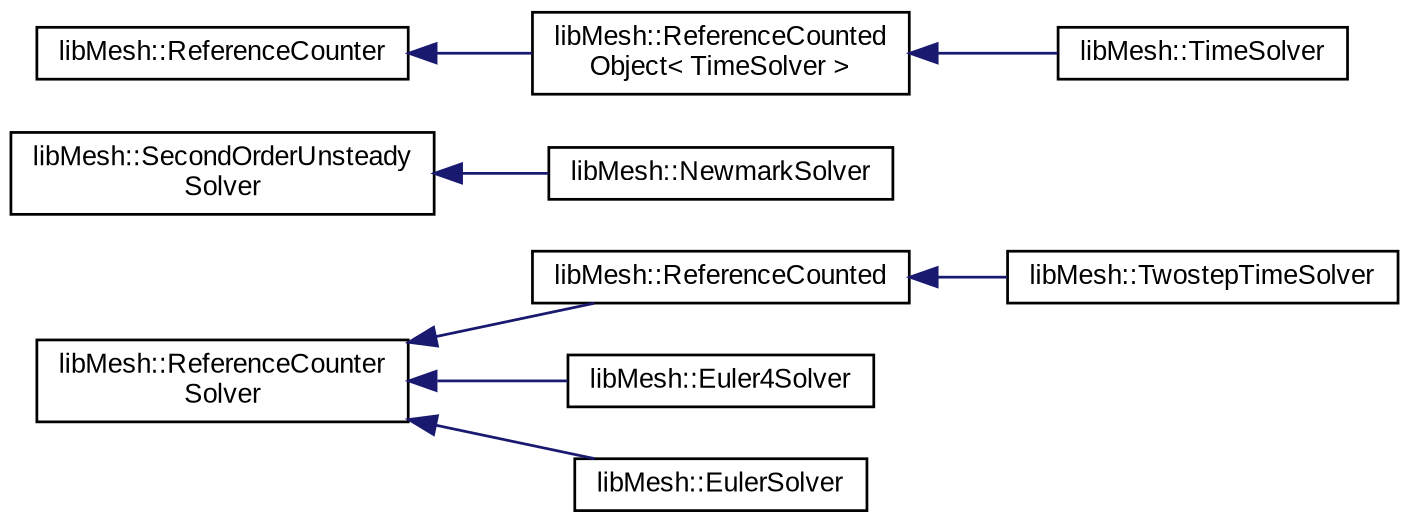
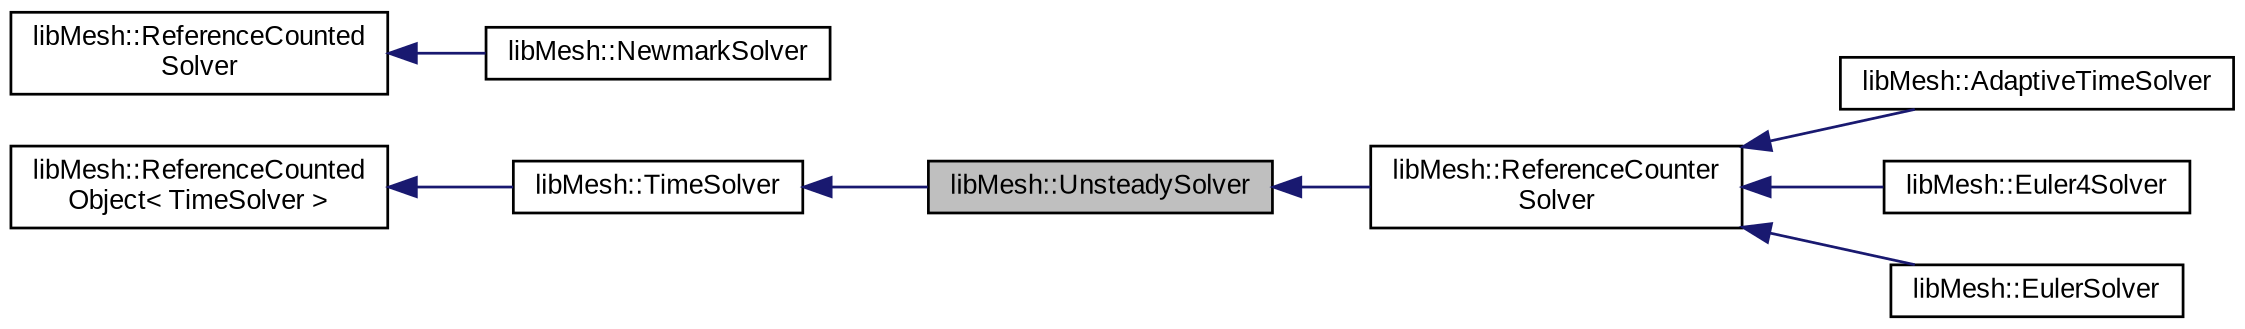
(223, 53) -> none
(223, 173) -> (199, 53)
none -> (1100, 187)
(721, 277) -> (2037, 83)
(1203, 277) -> none
